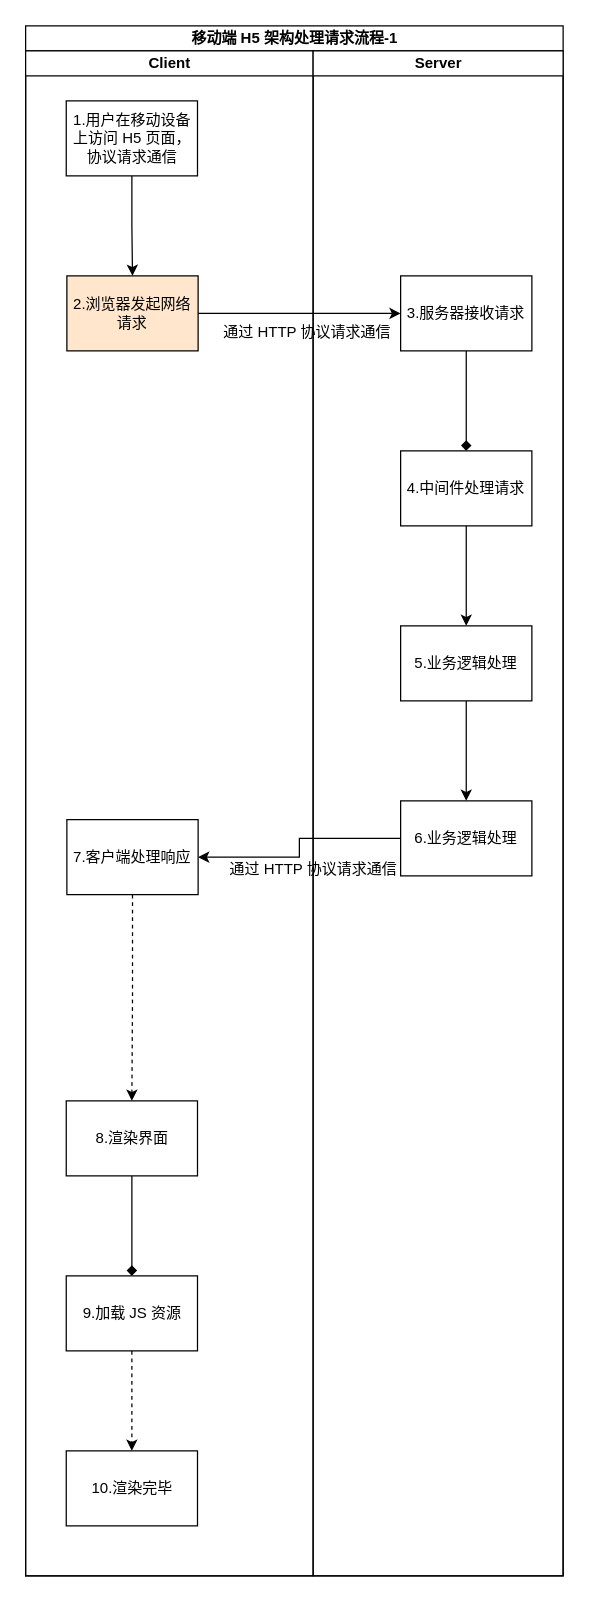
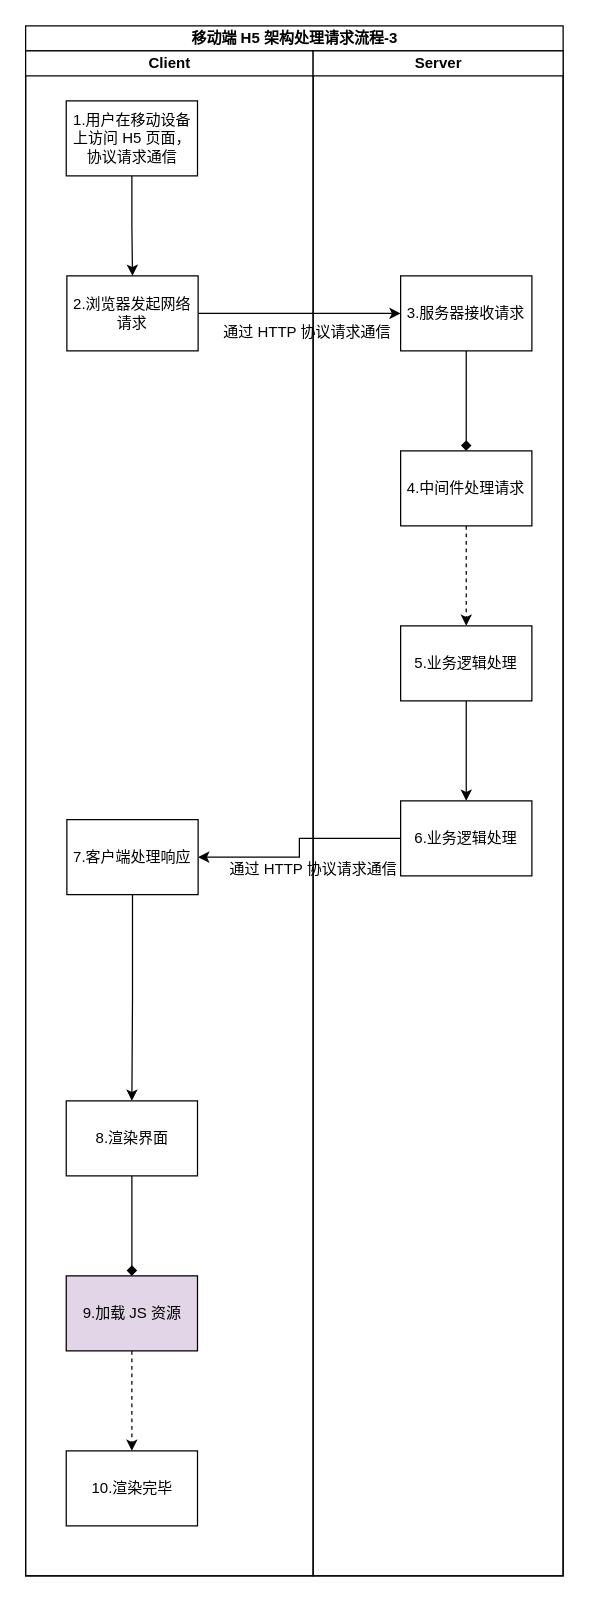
(295, 38) -> (295, 38)
(133, 313) -> (133, 313)
(466, 572) -> (466, 572)
(133, 993) -> (133, 993)
(132, 1313) -> (132, 1313)
